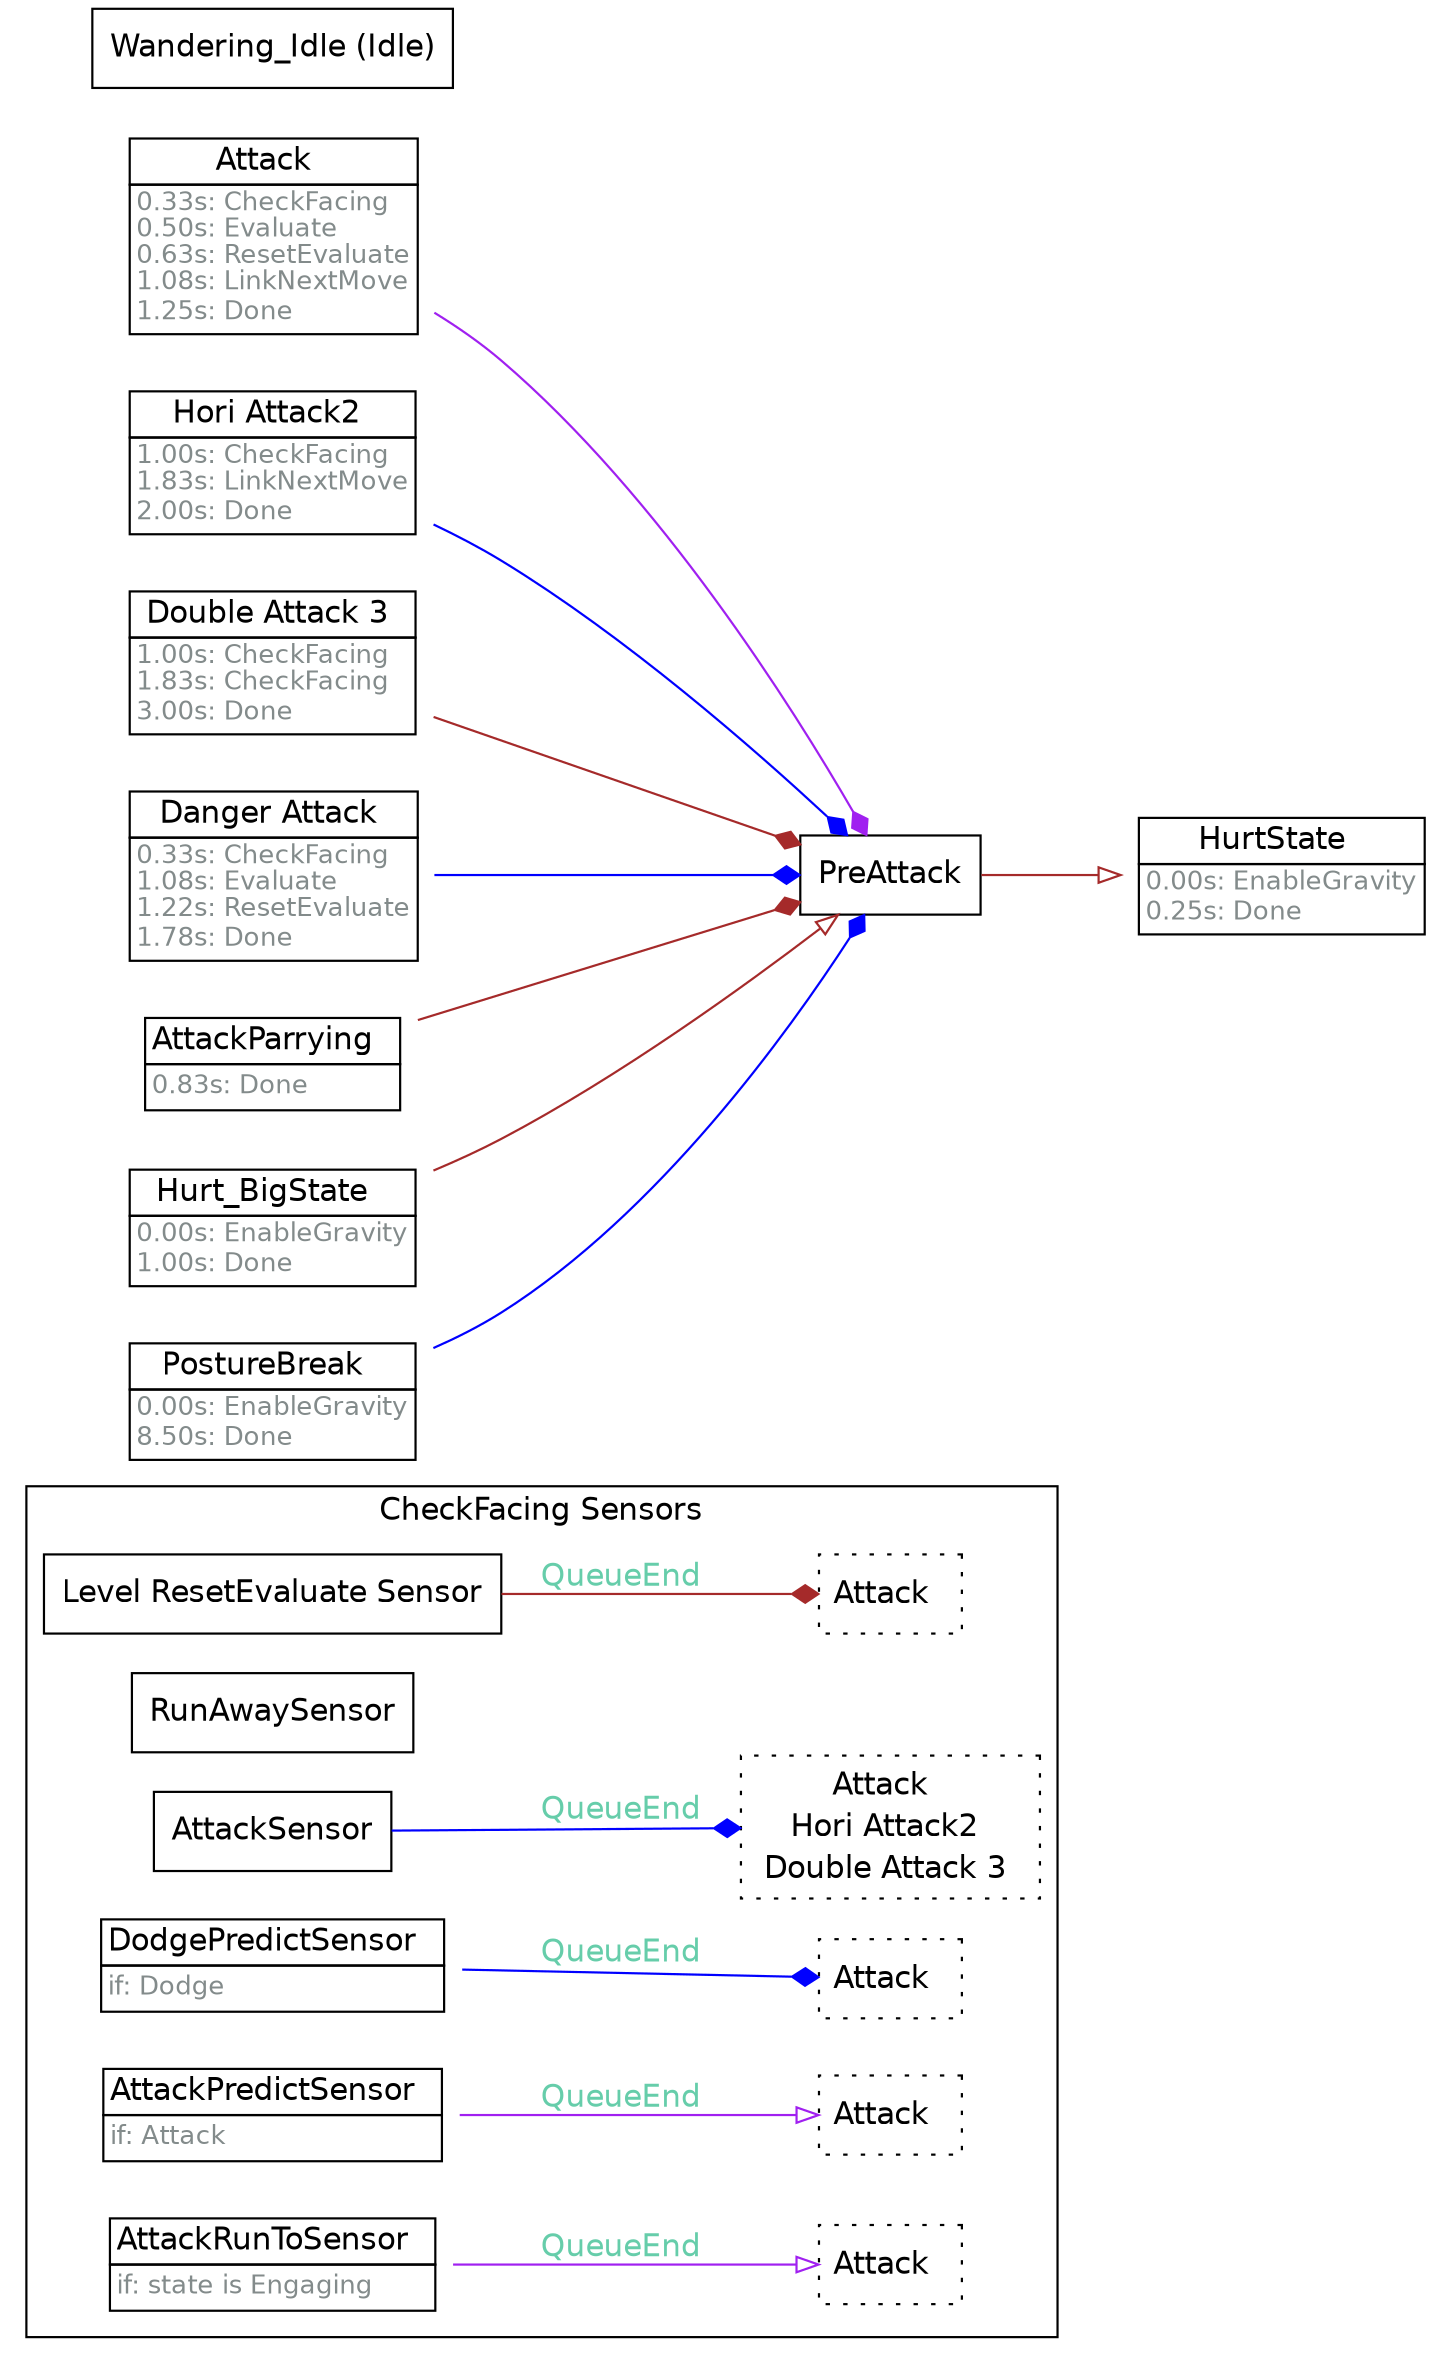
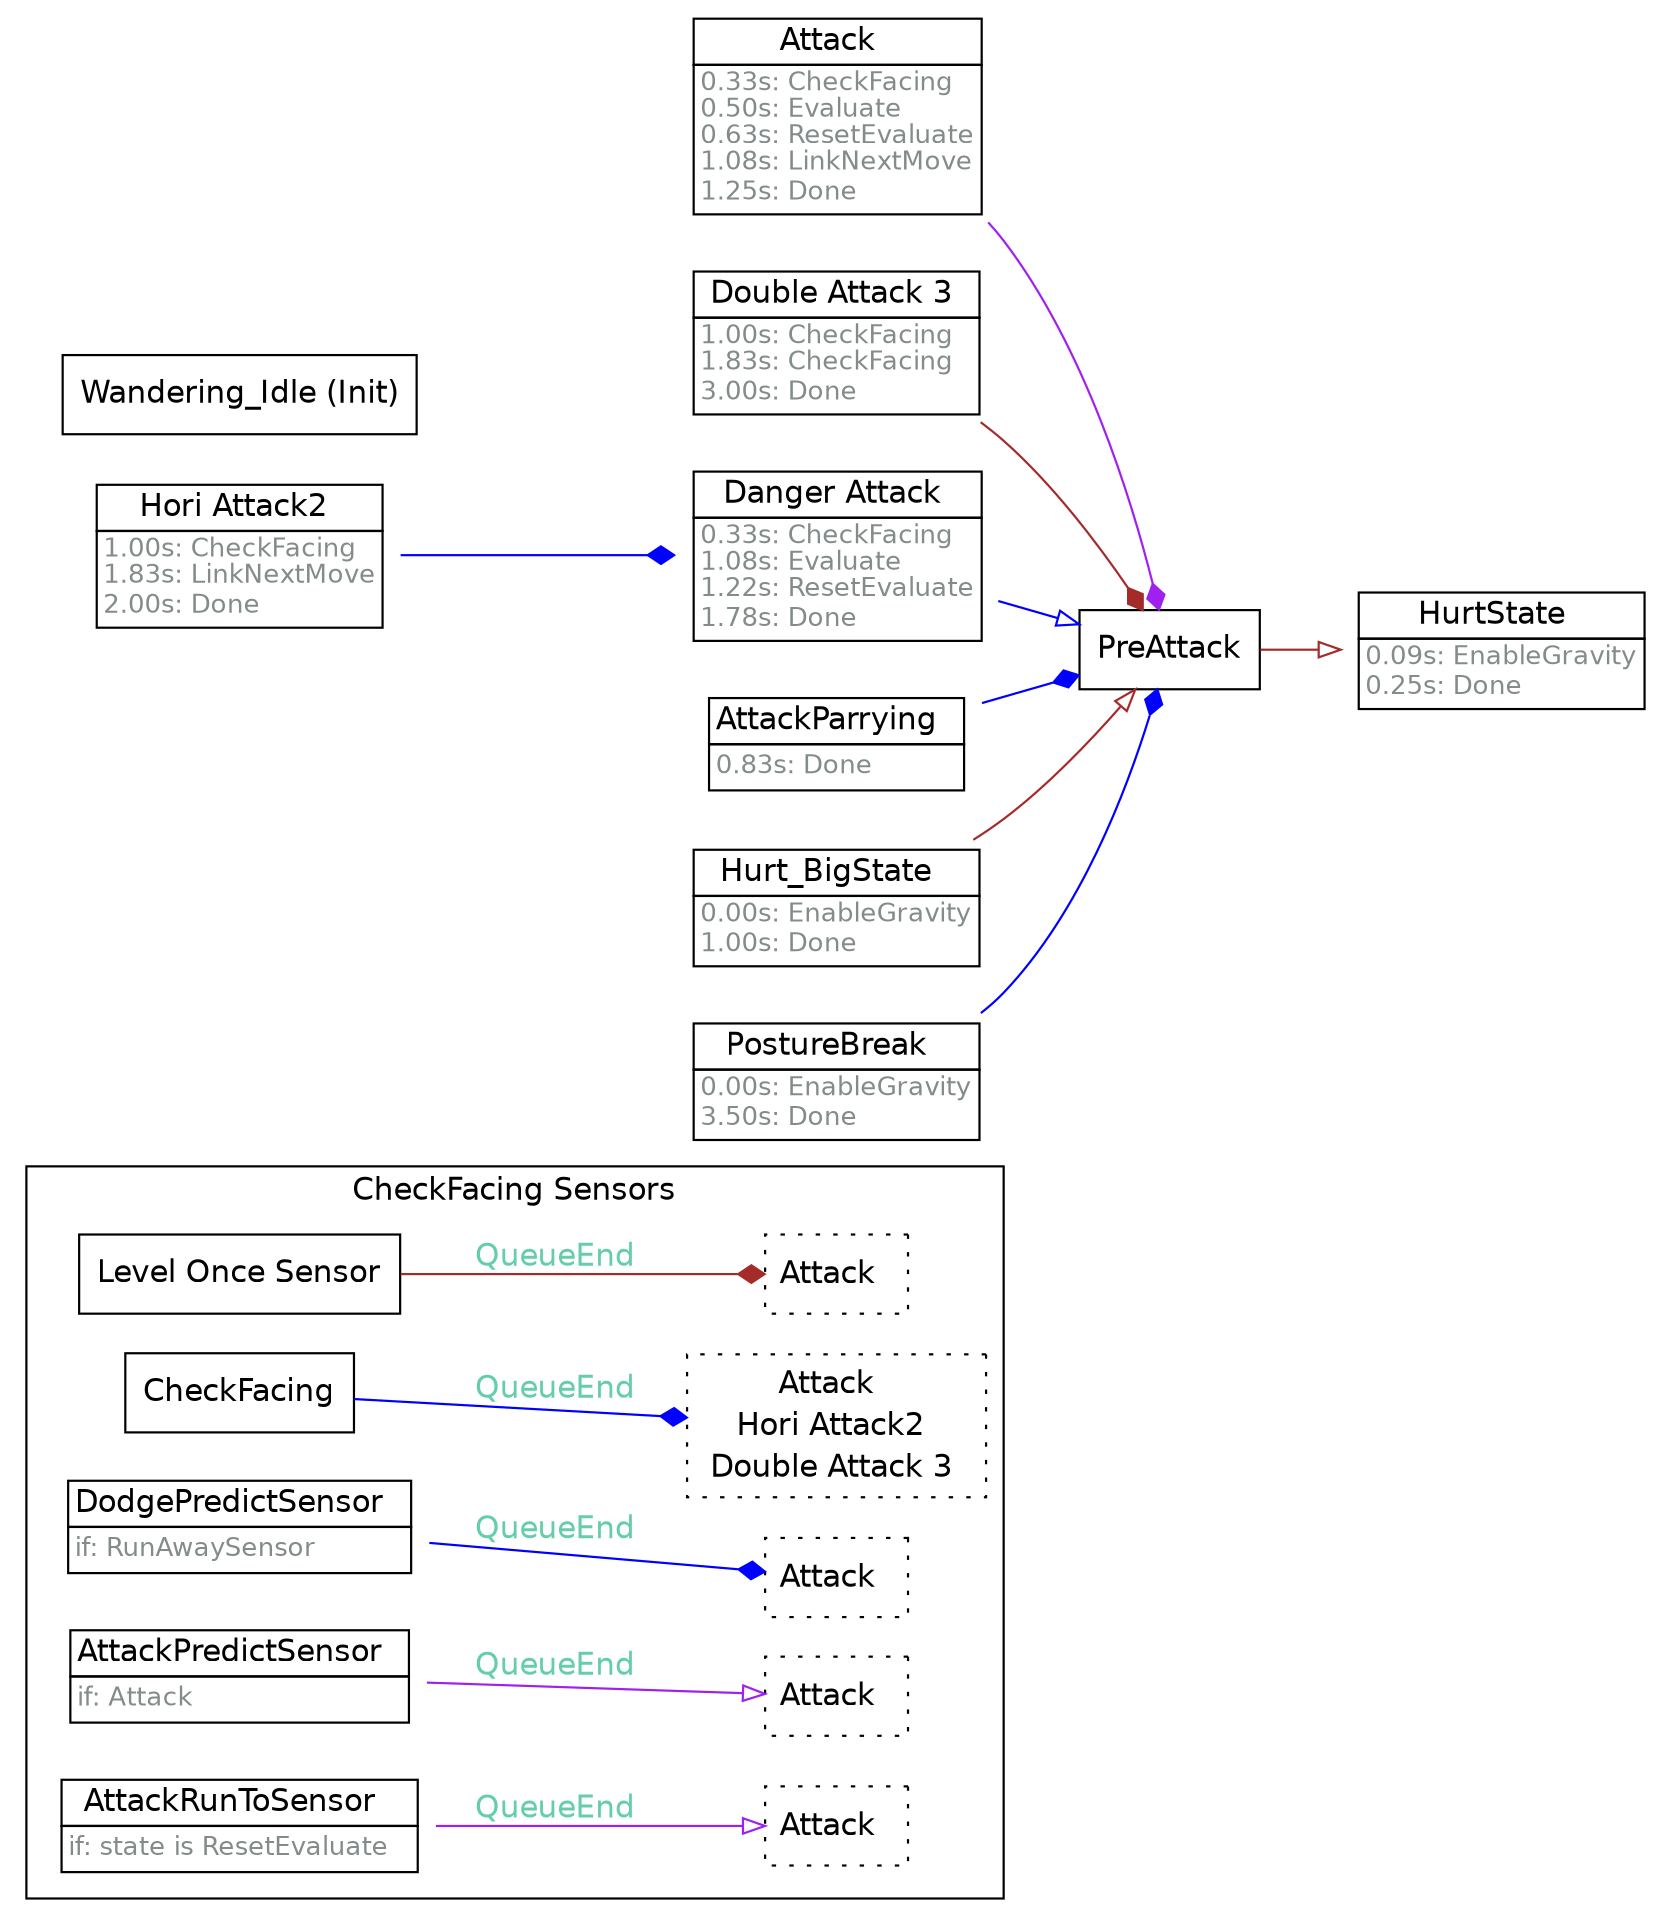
(273, 48) -> (240, 395)
(640, 657) -> (524, 555)
(604, 875) -> (1028, 610)
(1282, 882) -> (1502, 656)
(596, 965) -> (1017, 693)
(215, 1437) -> (779, 1117)
(273, 1594) -> (240, 1274)
(273, 1713) -> none
(273, 1831) -> (240, 1393)
(167, 1987) -> (196, 1548)
(245, 2286) -> (229, 1847)
